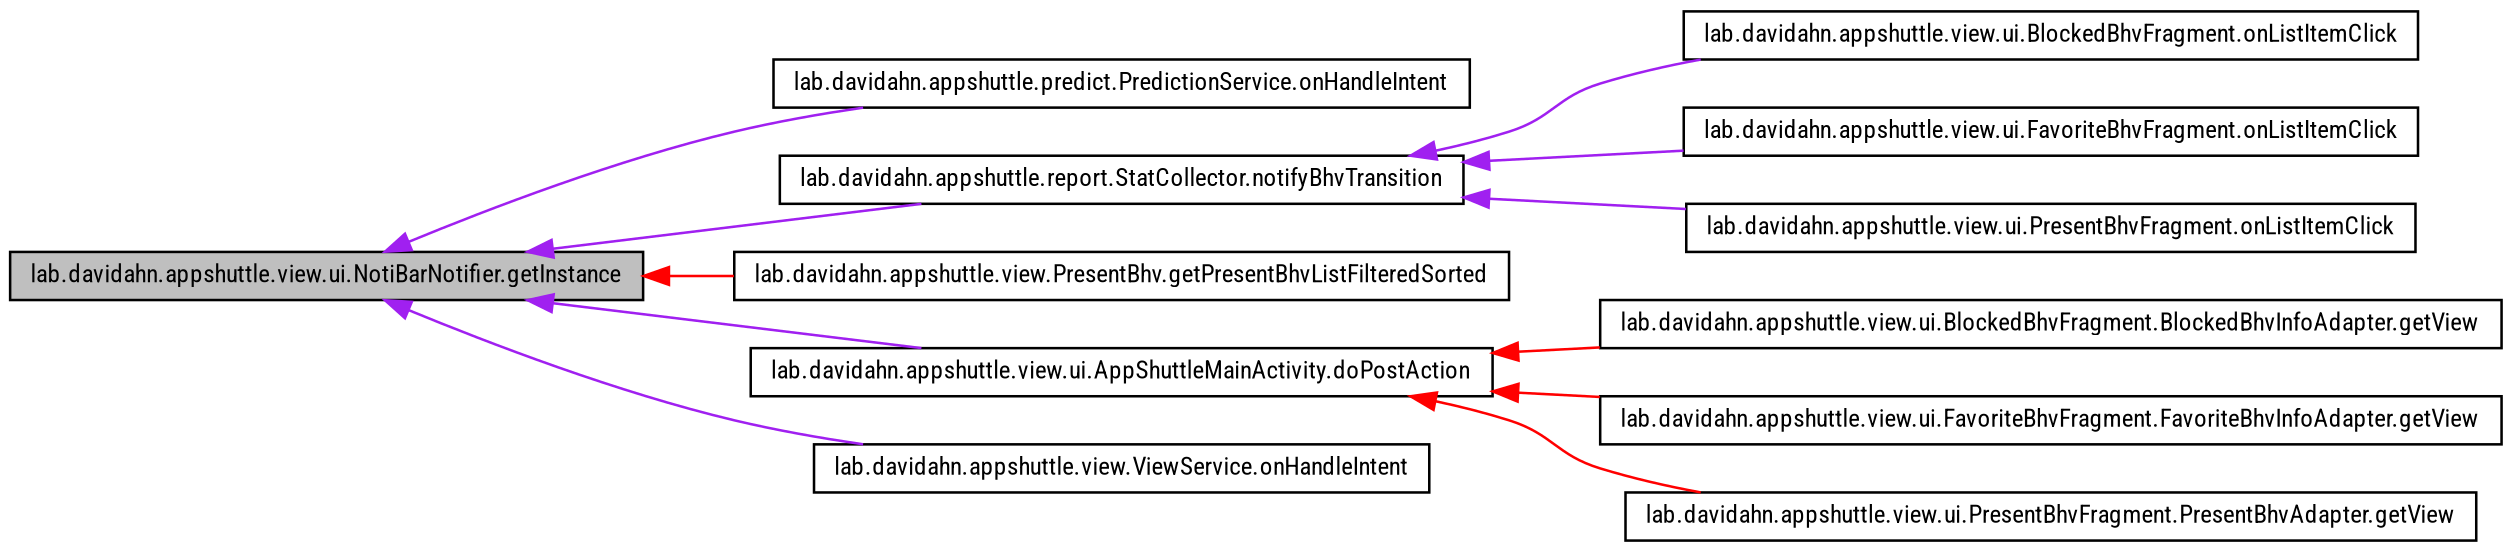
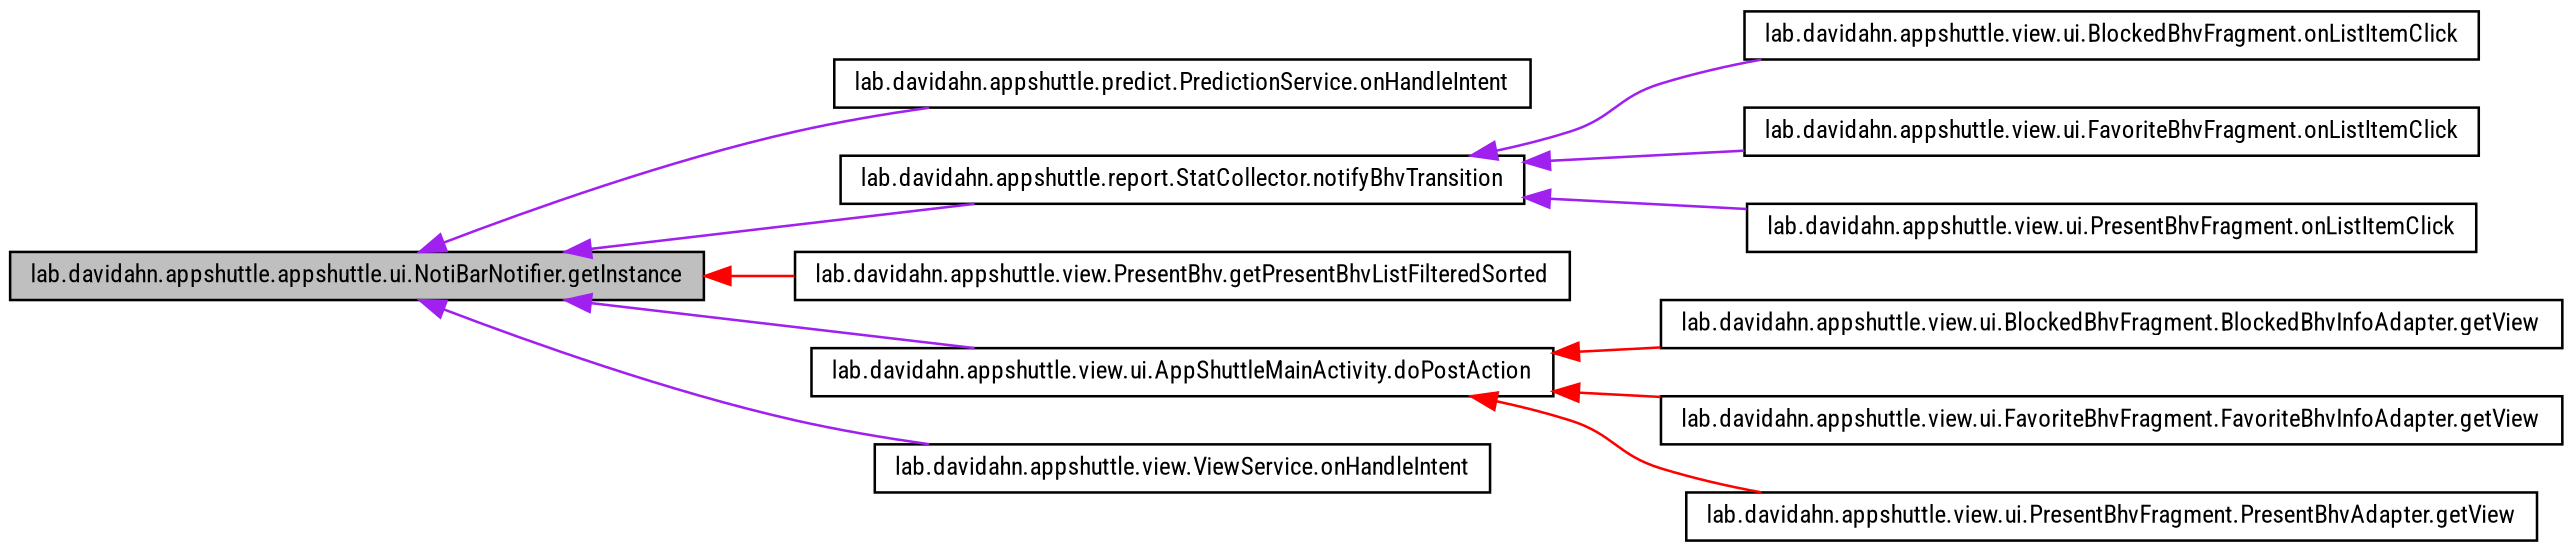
(327, 276) -> (357, 276)
